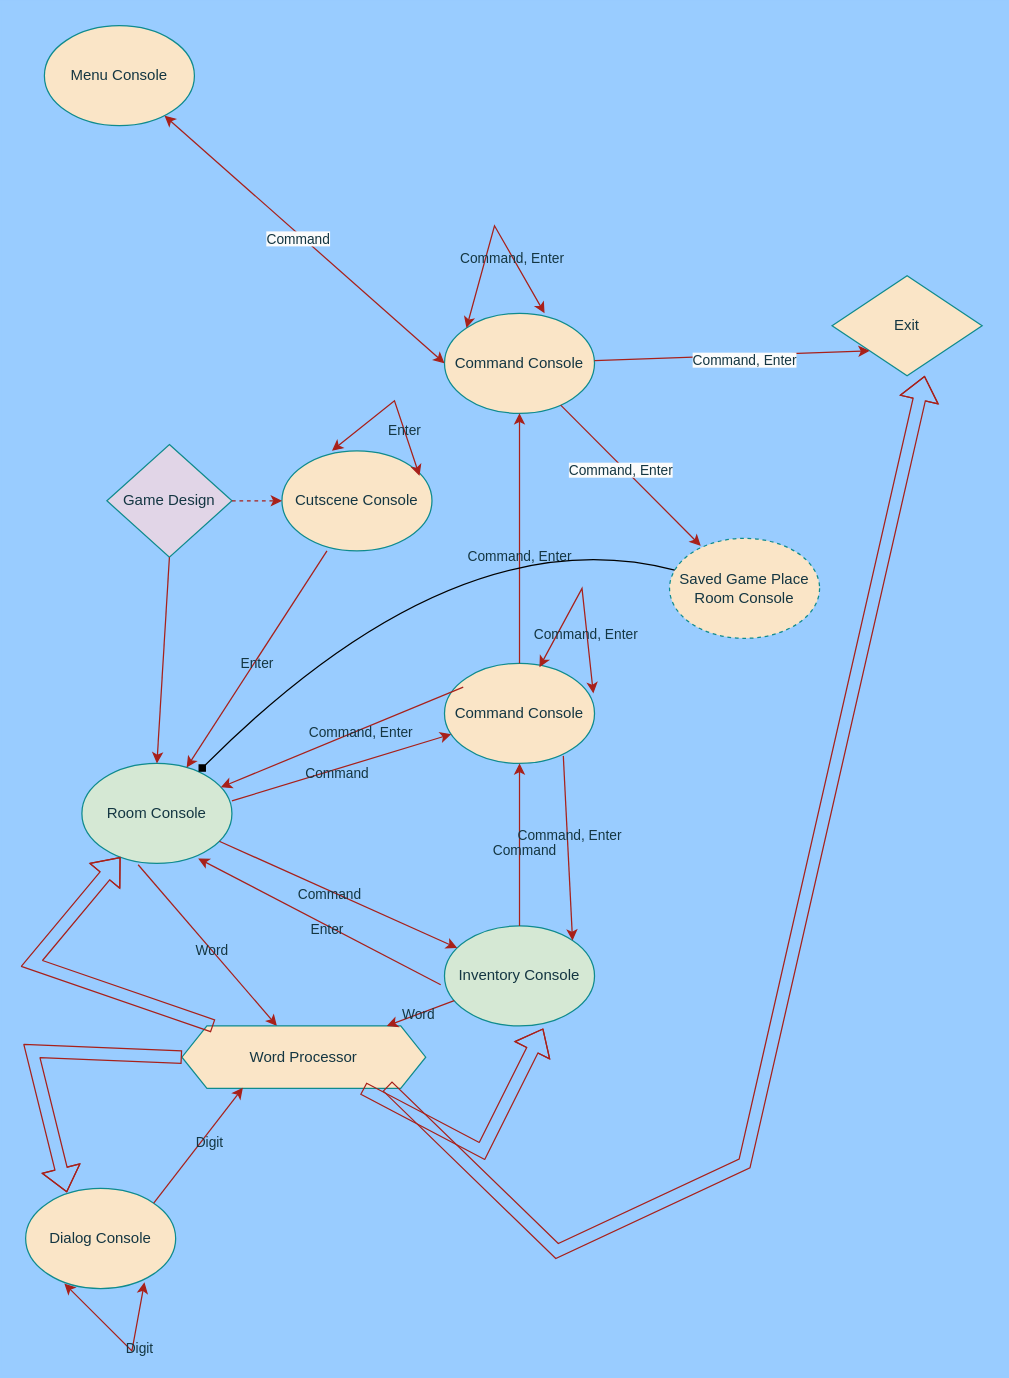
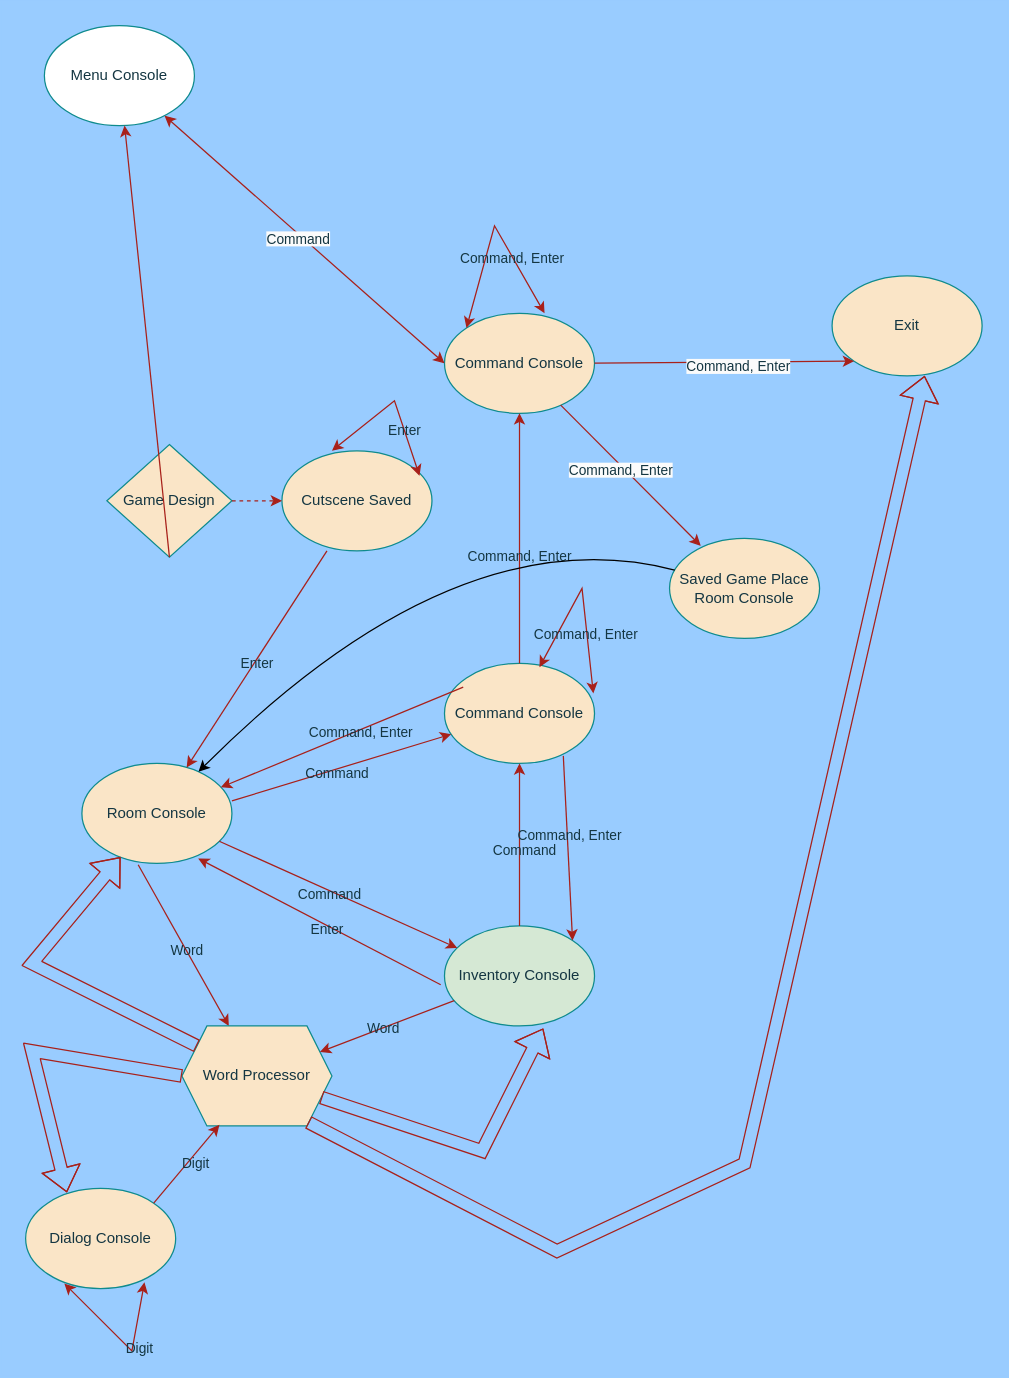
(119, 76) -> (119, 76)
(907, 326) -> (907, 326)
(169, 501) -> (169, 501)
(357, 501) -> (357, 501)
(744, 588) -> (744, 588)
(163, 656) -> (147, 346)
(206, 764) -> (206, 765)
(157, 813) -> (157, 813)
(304, 1057) -> (257, 1076)
